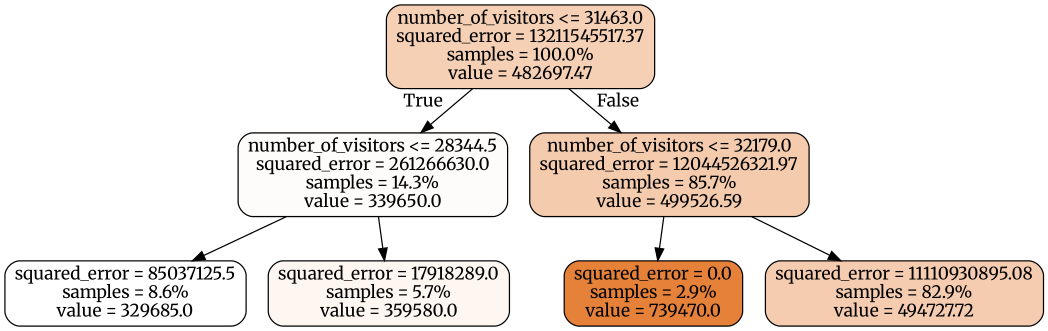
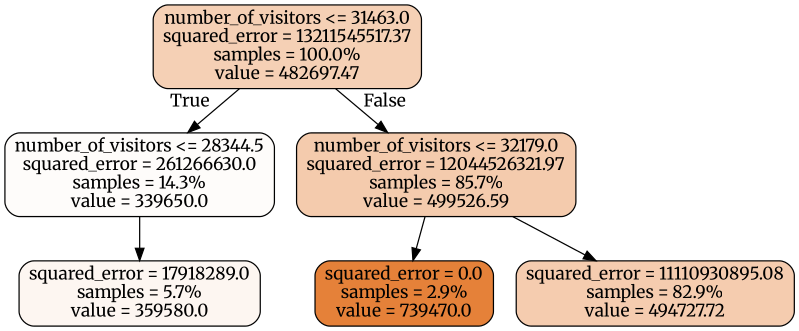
(126, 293) -> none
